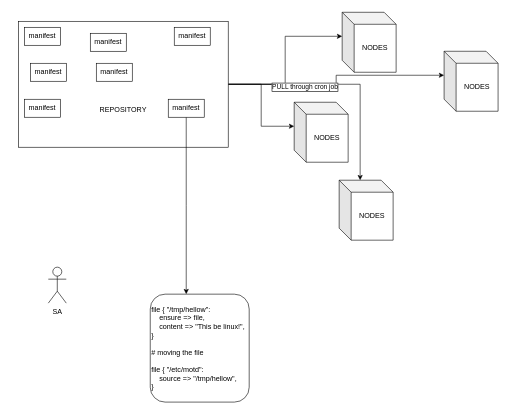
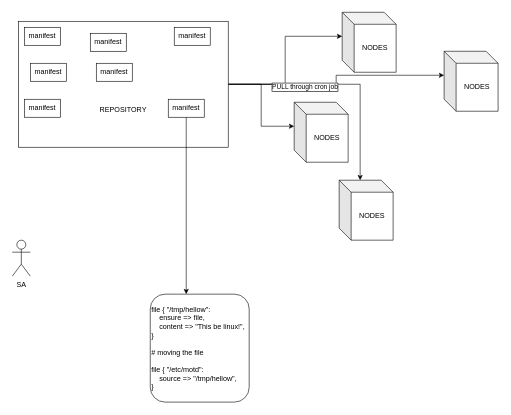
(57, 285) -> (21, 258)
